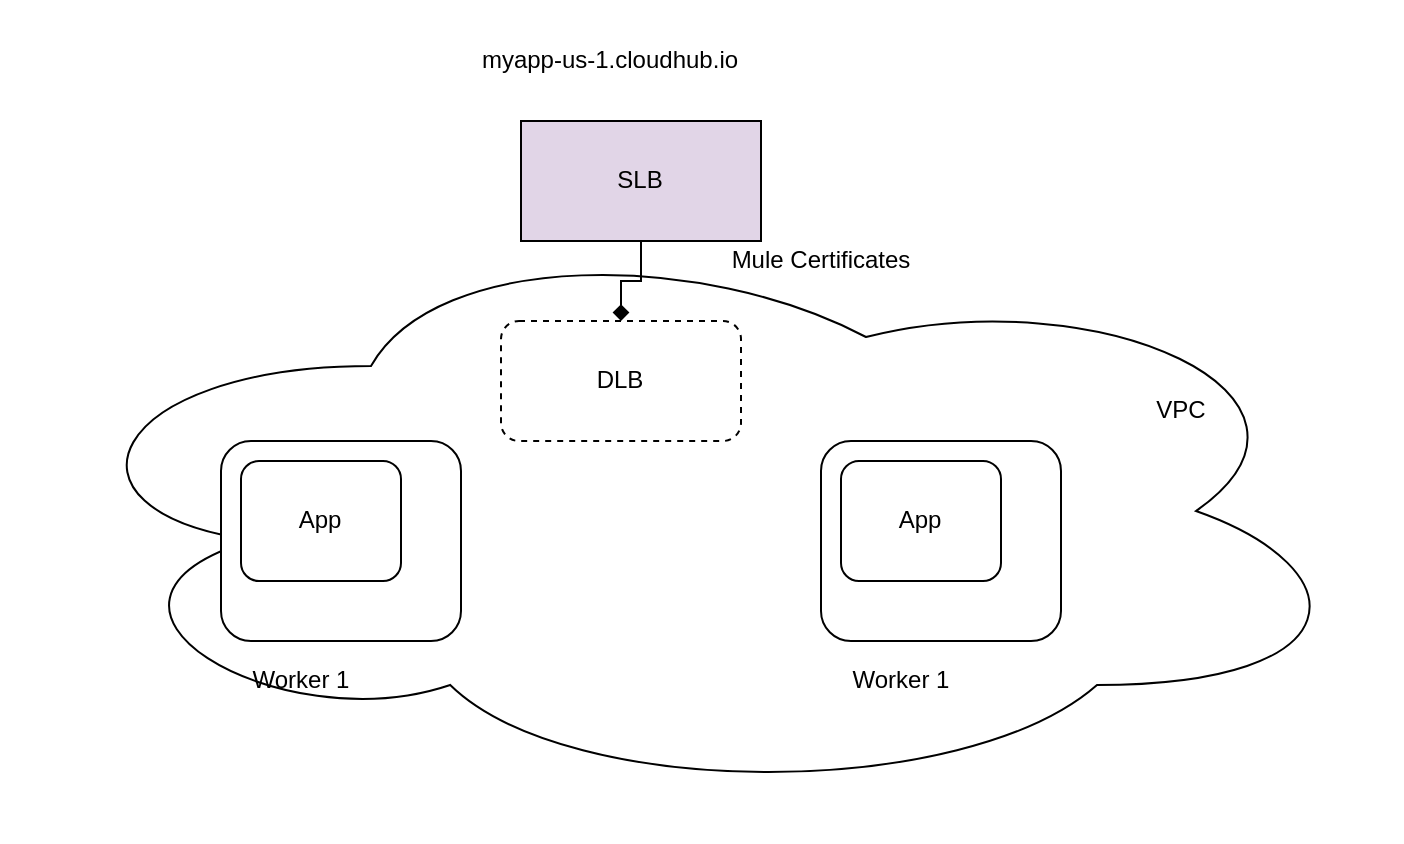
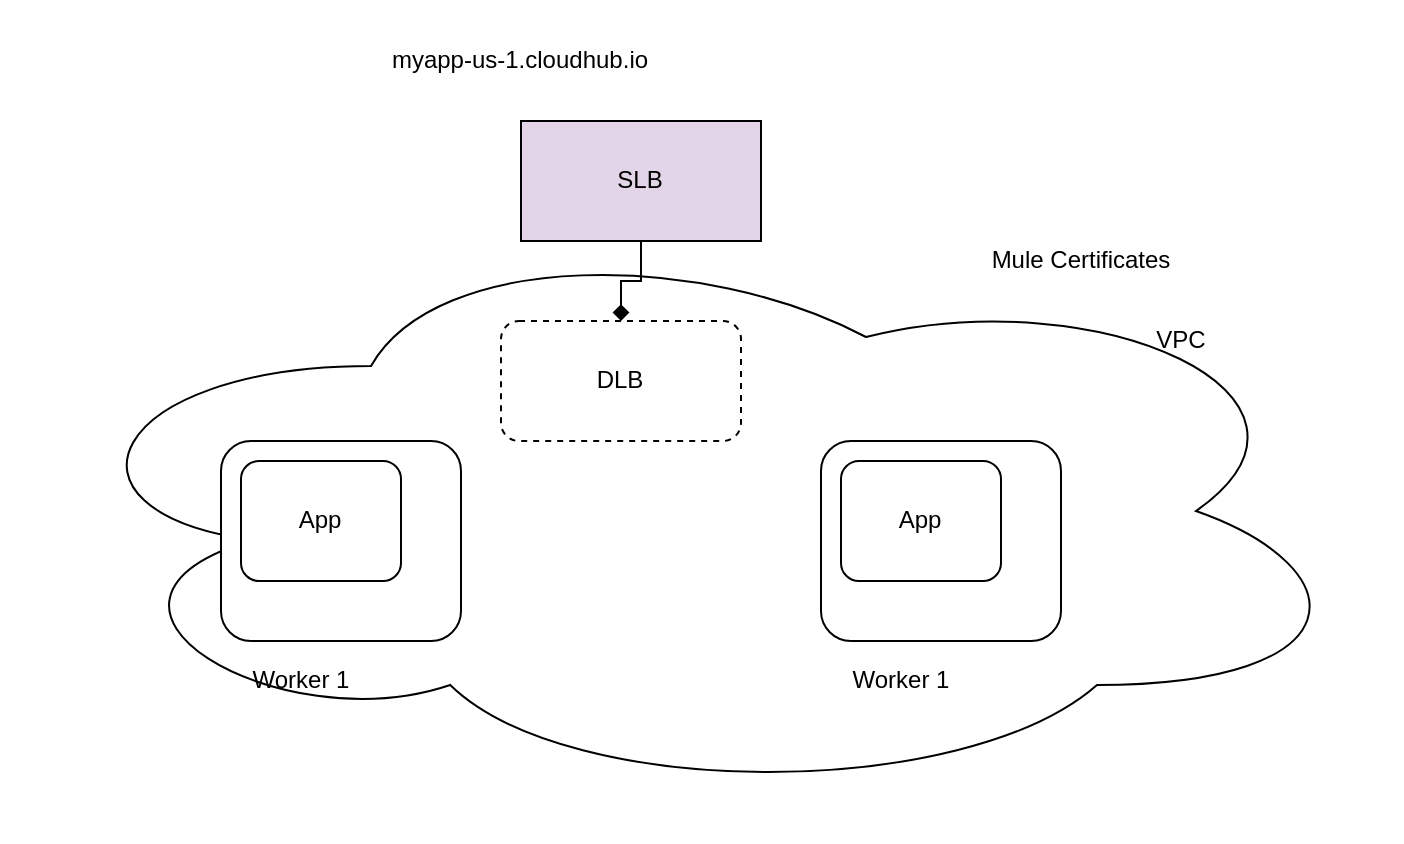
(611, 61) -> (521, 61)
(821, 261) -> (1081, 261)
(1181, 411) -> (1181, 341)
